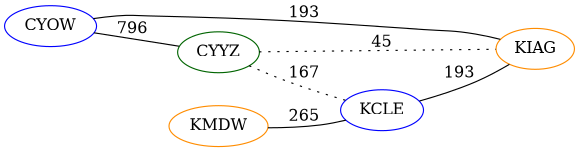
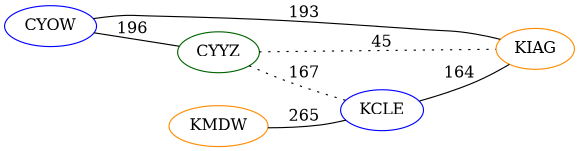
(133, 29) -> (133, 29)
(460, 73) -> (460, 73)
